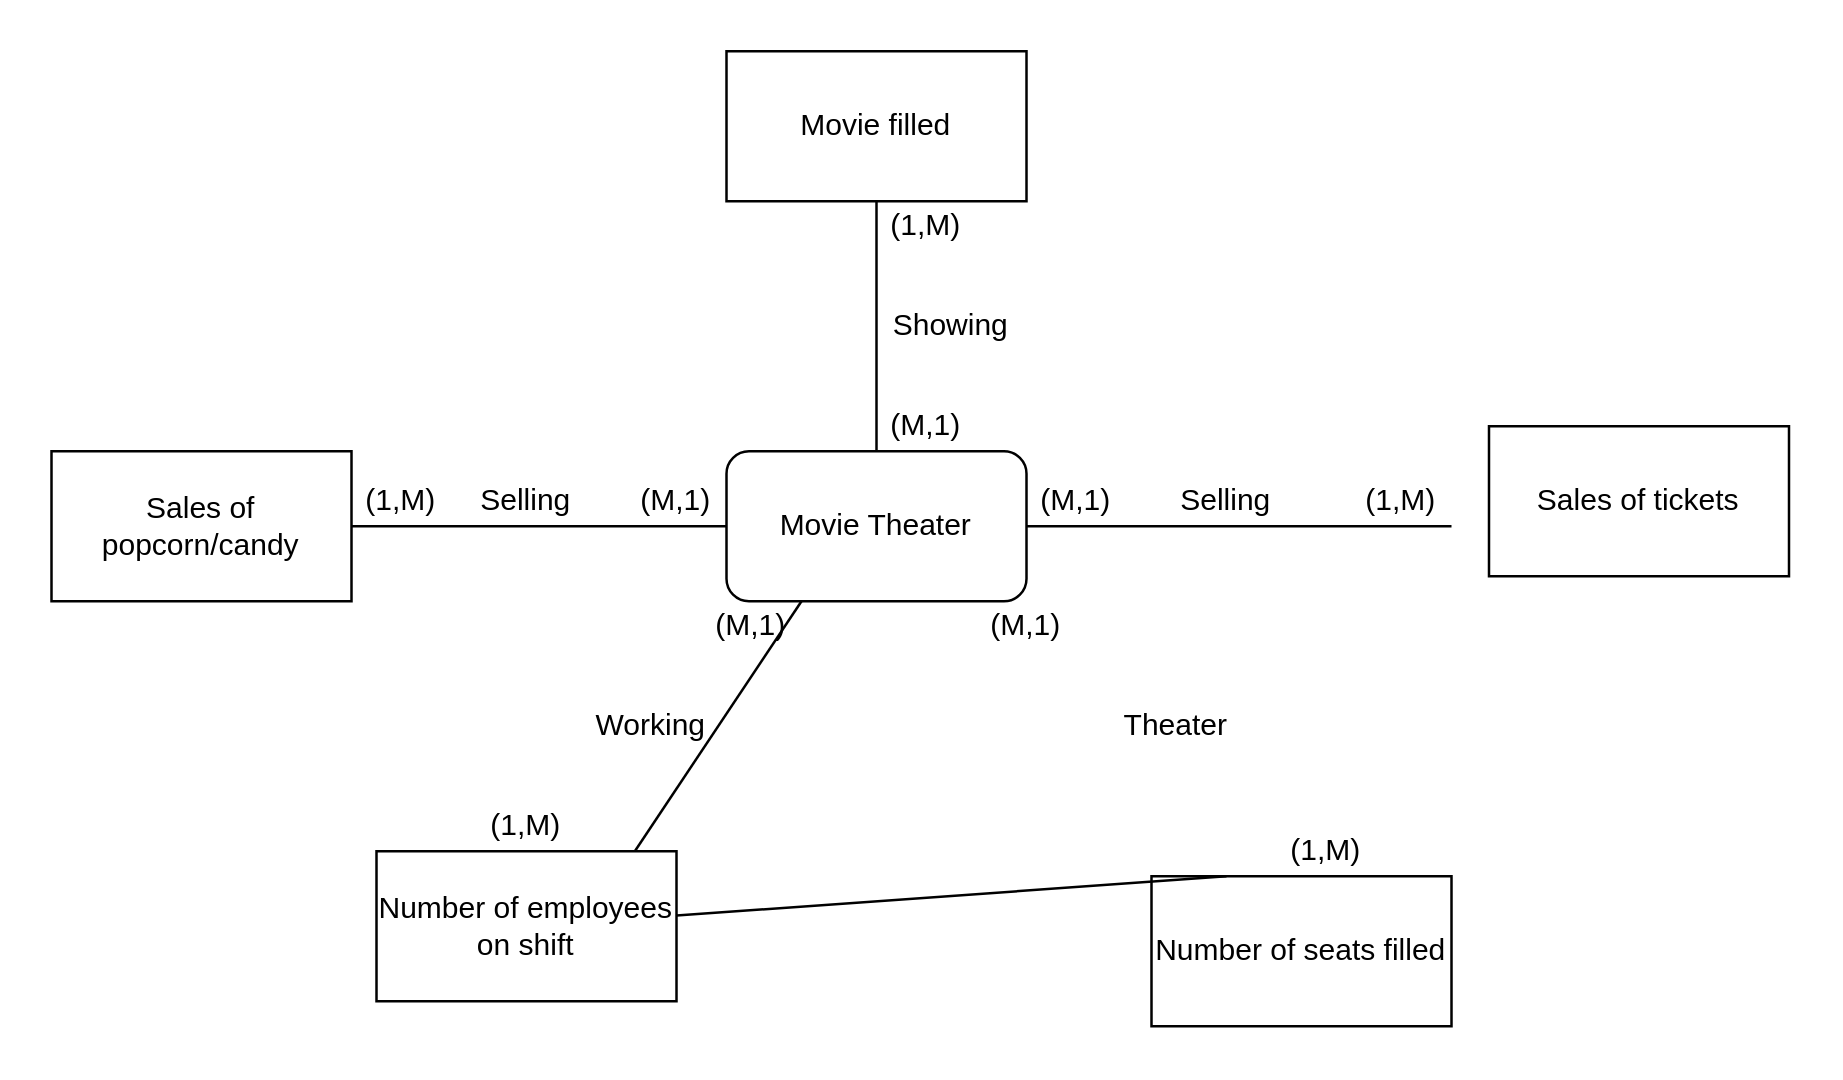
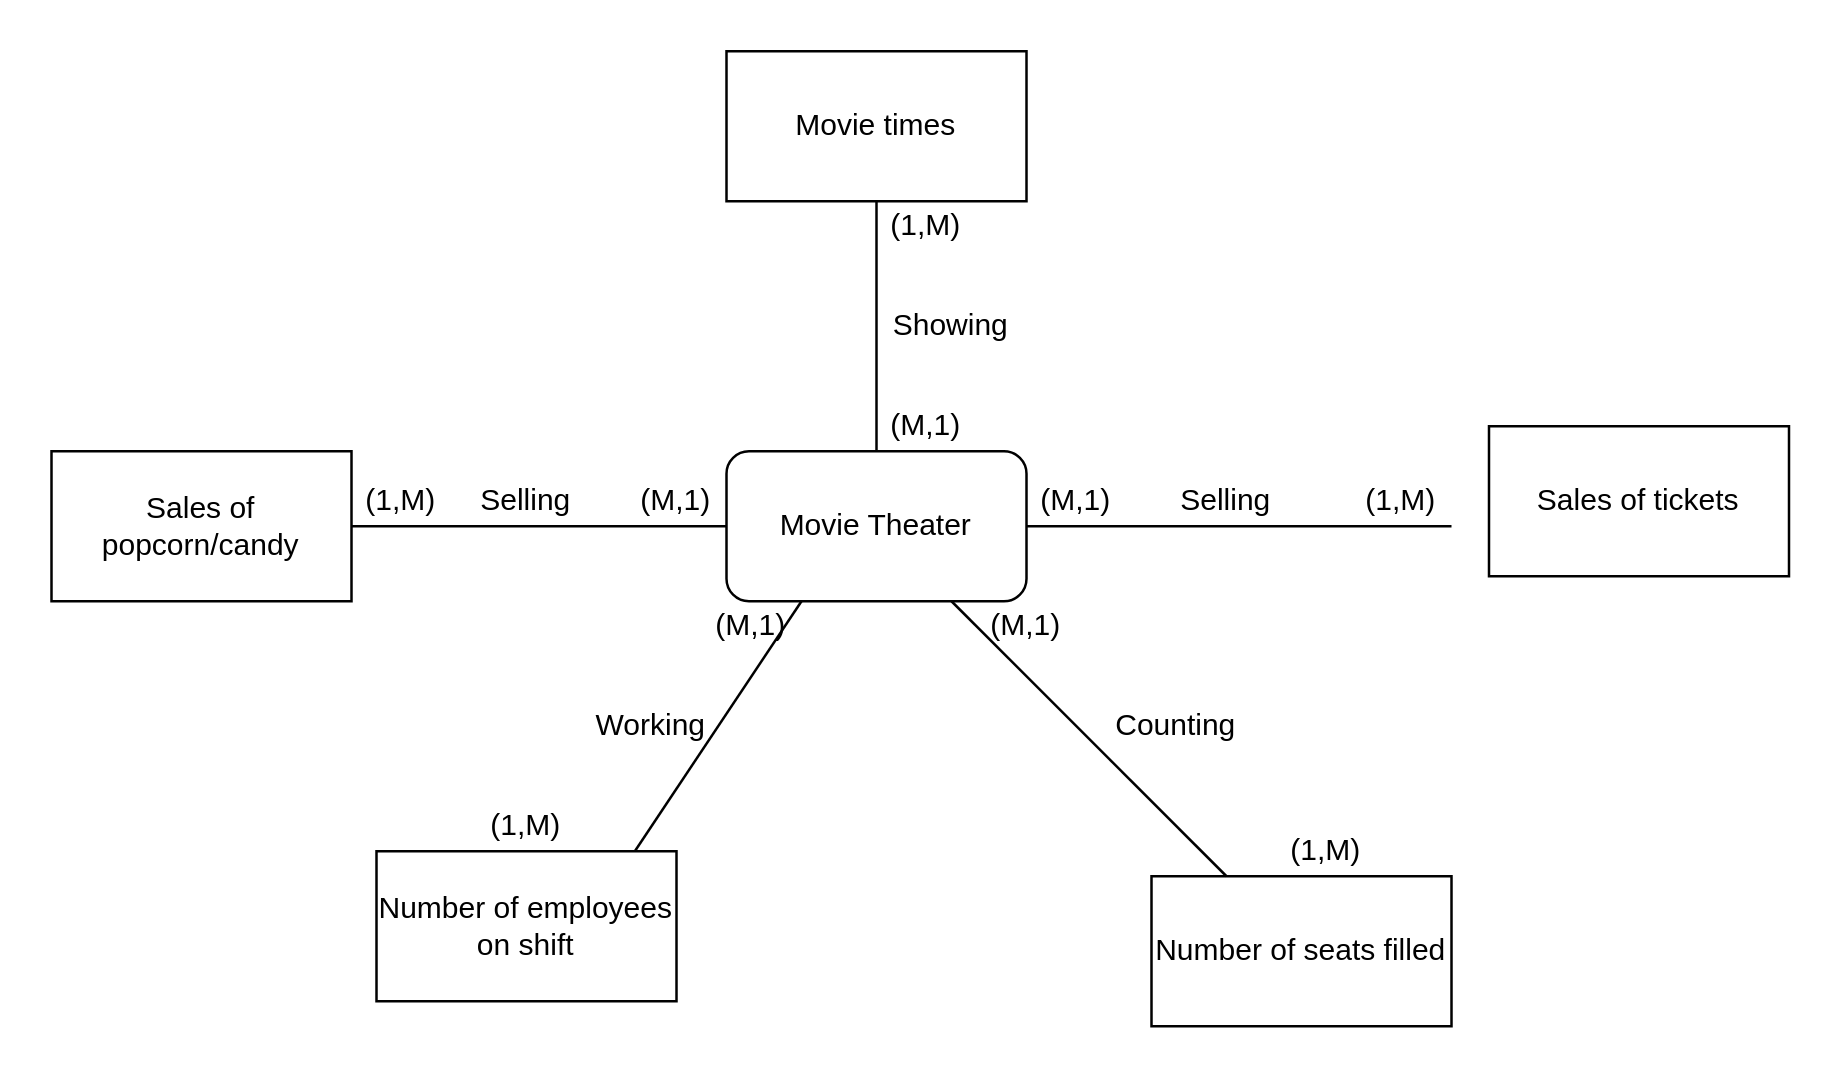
(876, 126) -> (876, 126)
(1176, 726) -> (1176, 726)
(946, 896) -> (1089, 739)
